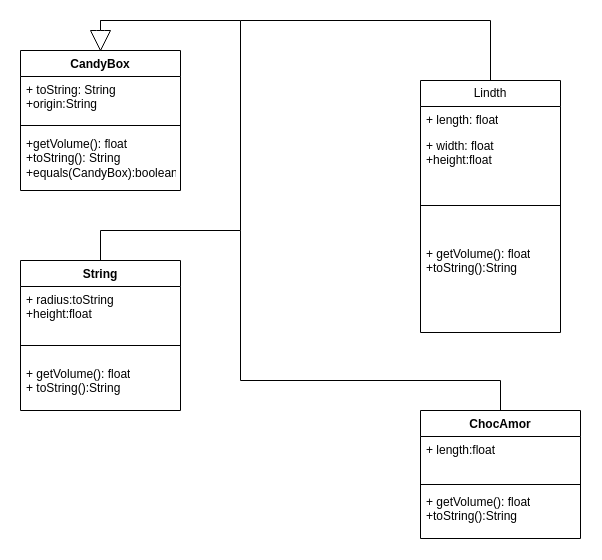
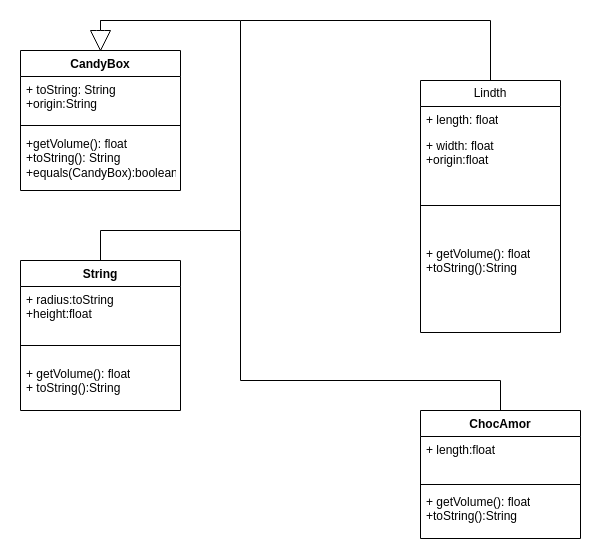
(466, 154) -> (466, 154)
